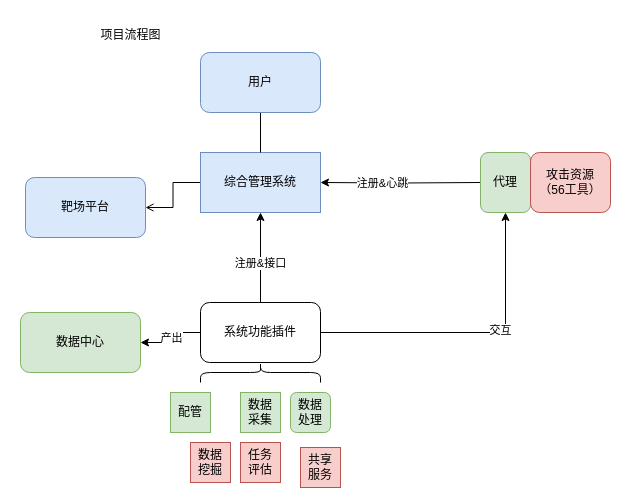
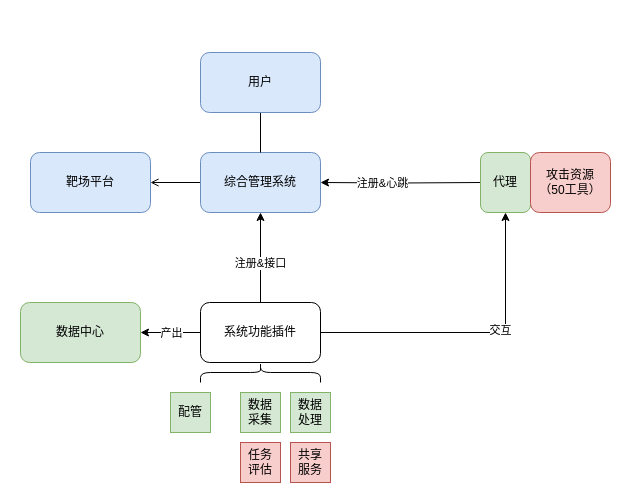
(131, 36) -> none
(261, 183) -> (261, 183)
(571, 183) -> (571, 183)
(86, 208) -> (91, 183)
(81, 343) -> (81, 333)
(311, 413) -> (311, 413)
(211, 463) -> none
(321, 468) -> (311, 463)
